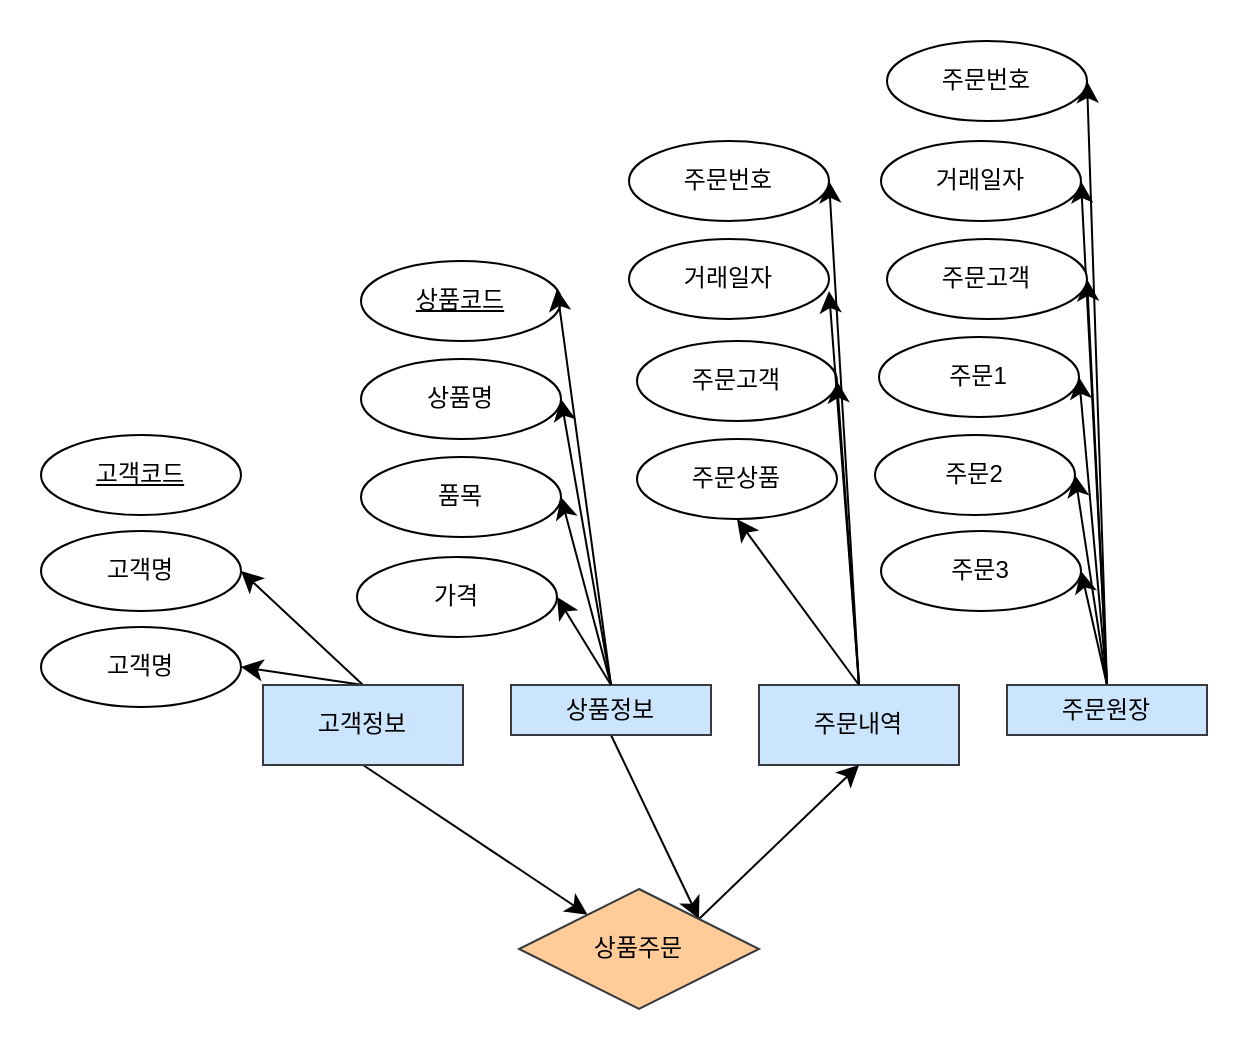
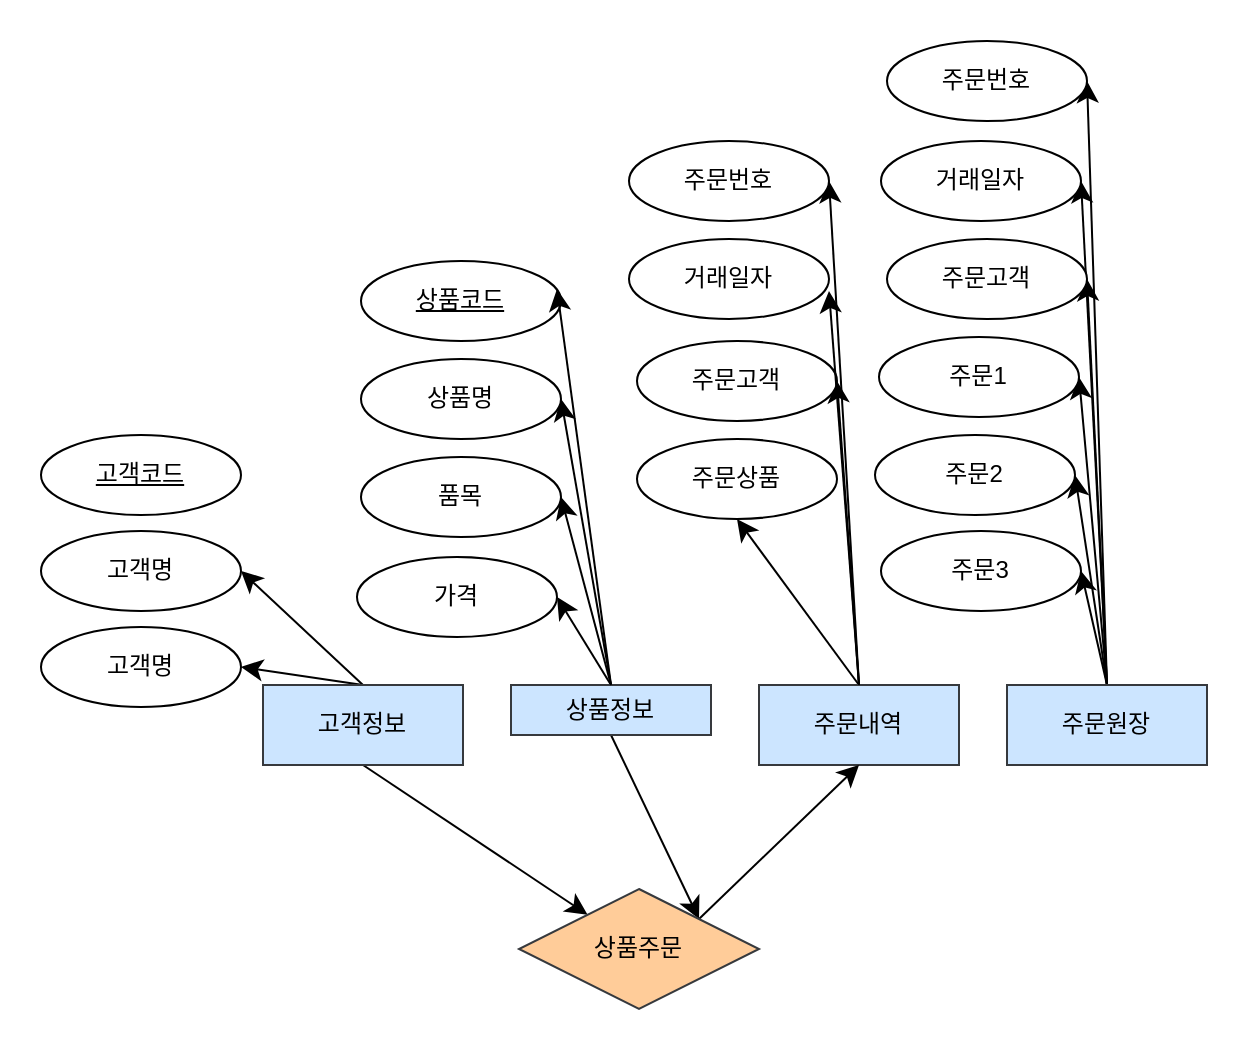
(1107, 710) -> (1107, 725)
